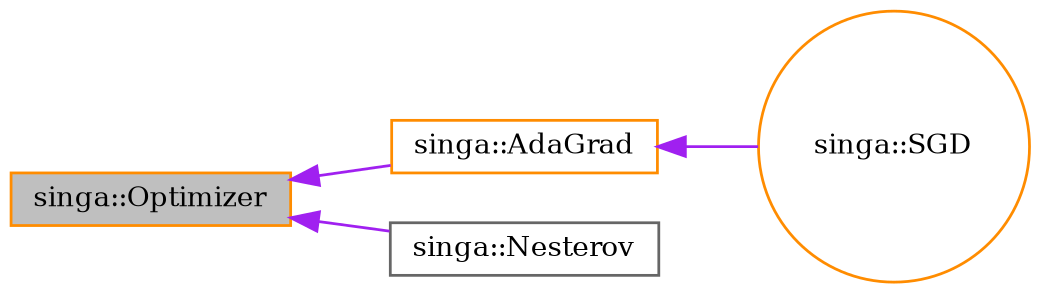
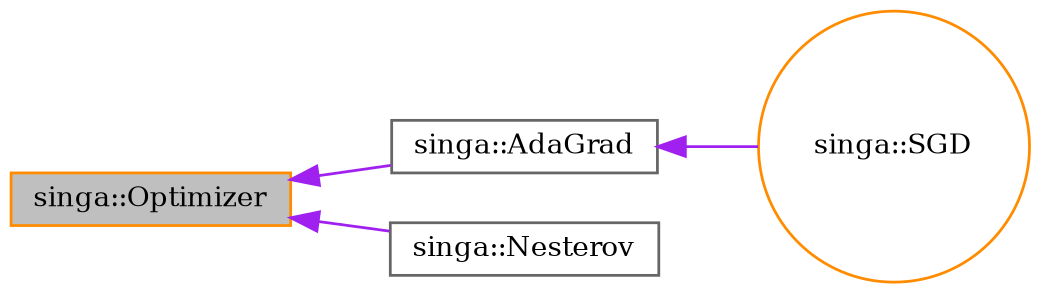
(525, 147) -> (525, 147)
